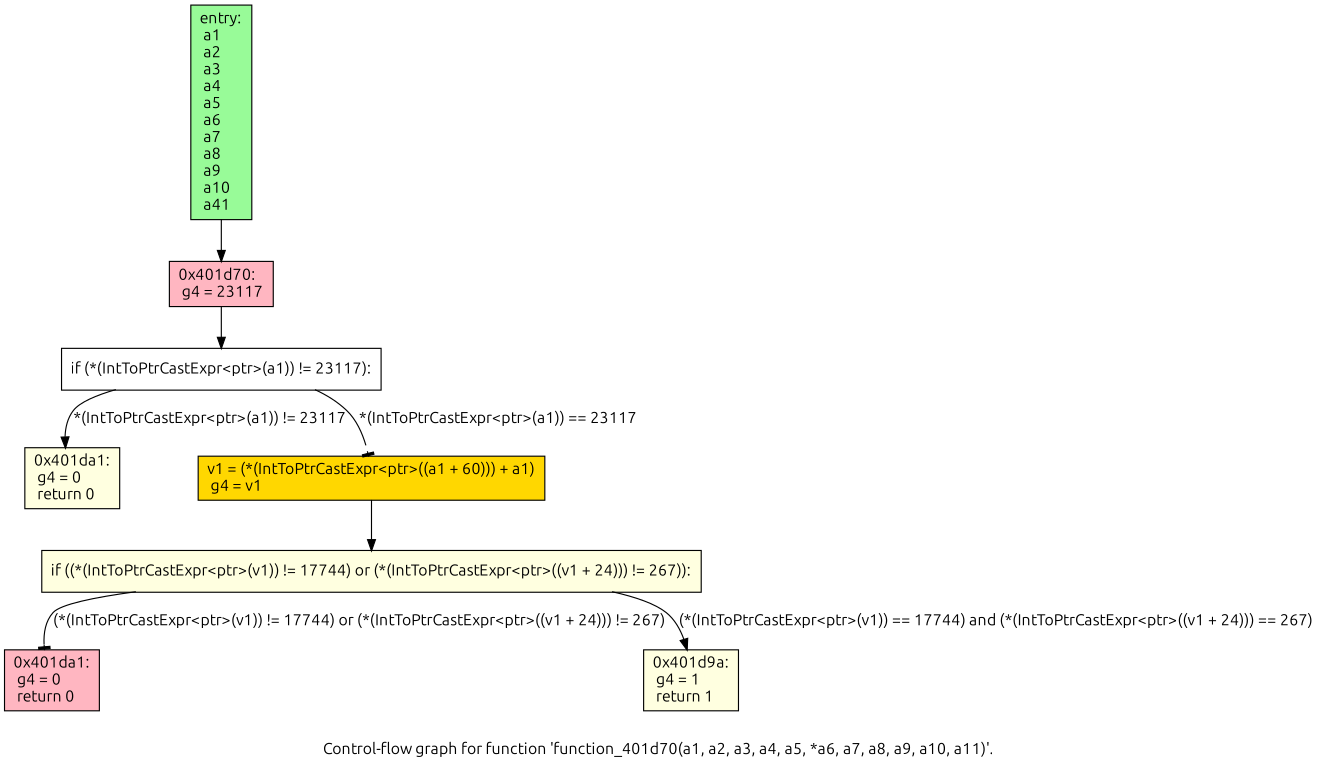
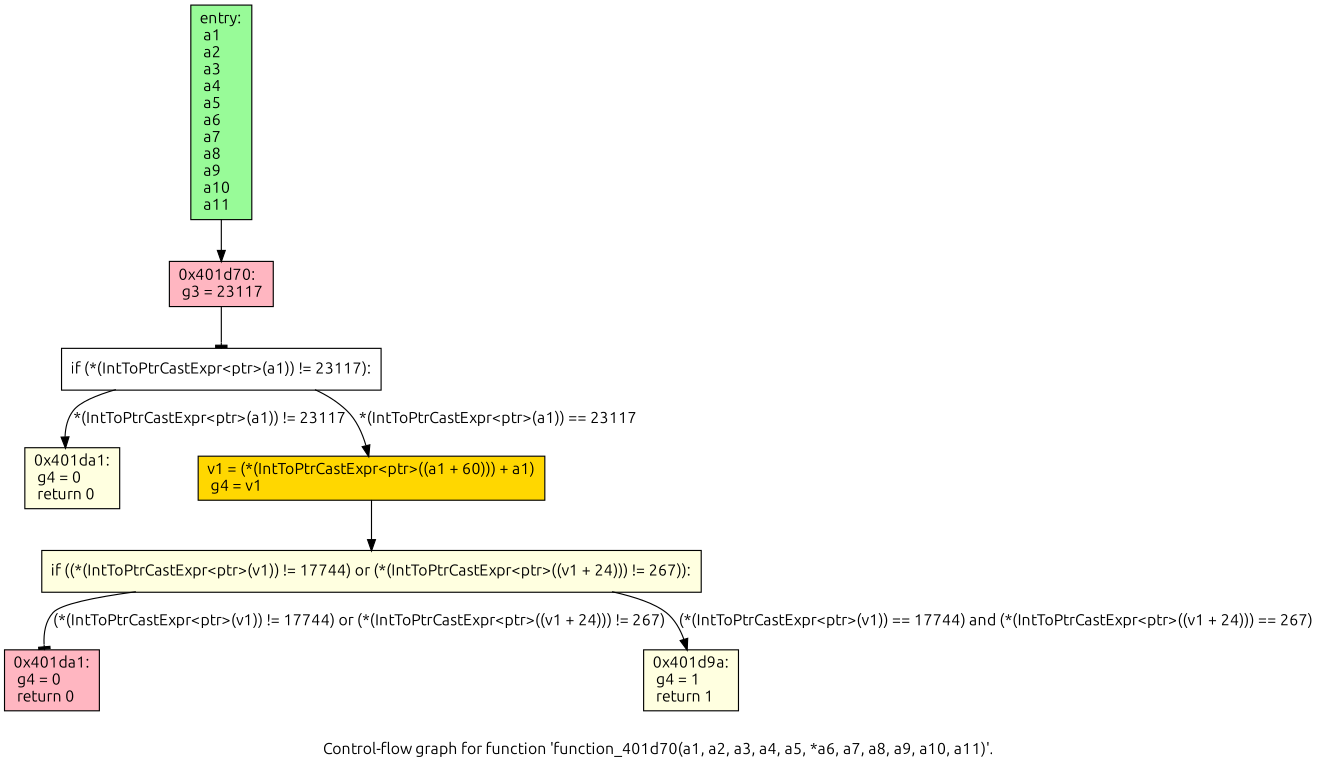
(216, 205) -> (216, 205)
(221, 292) -> (221, 292)
(221, 324) -> (221, 324)
(347, 411) -> (347, 411)
